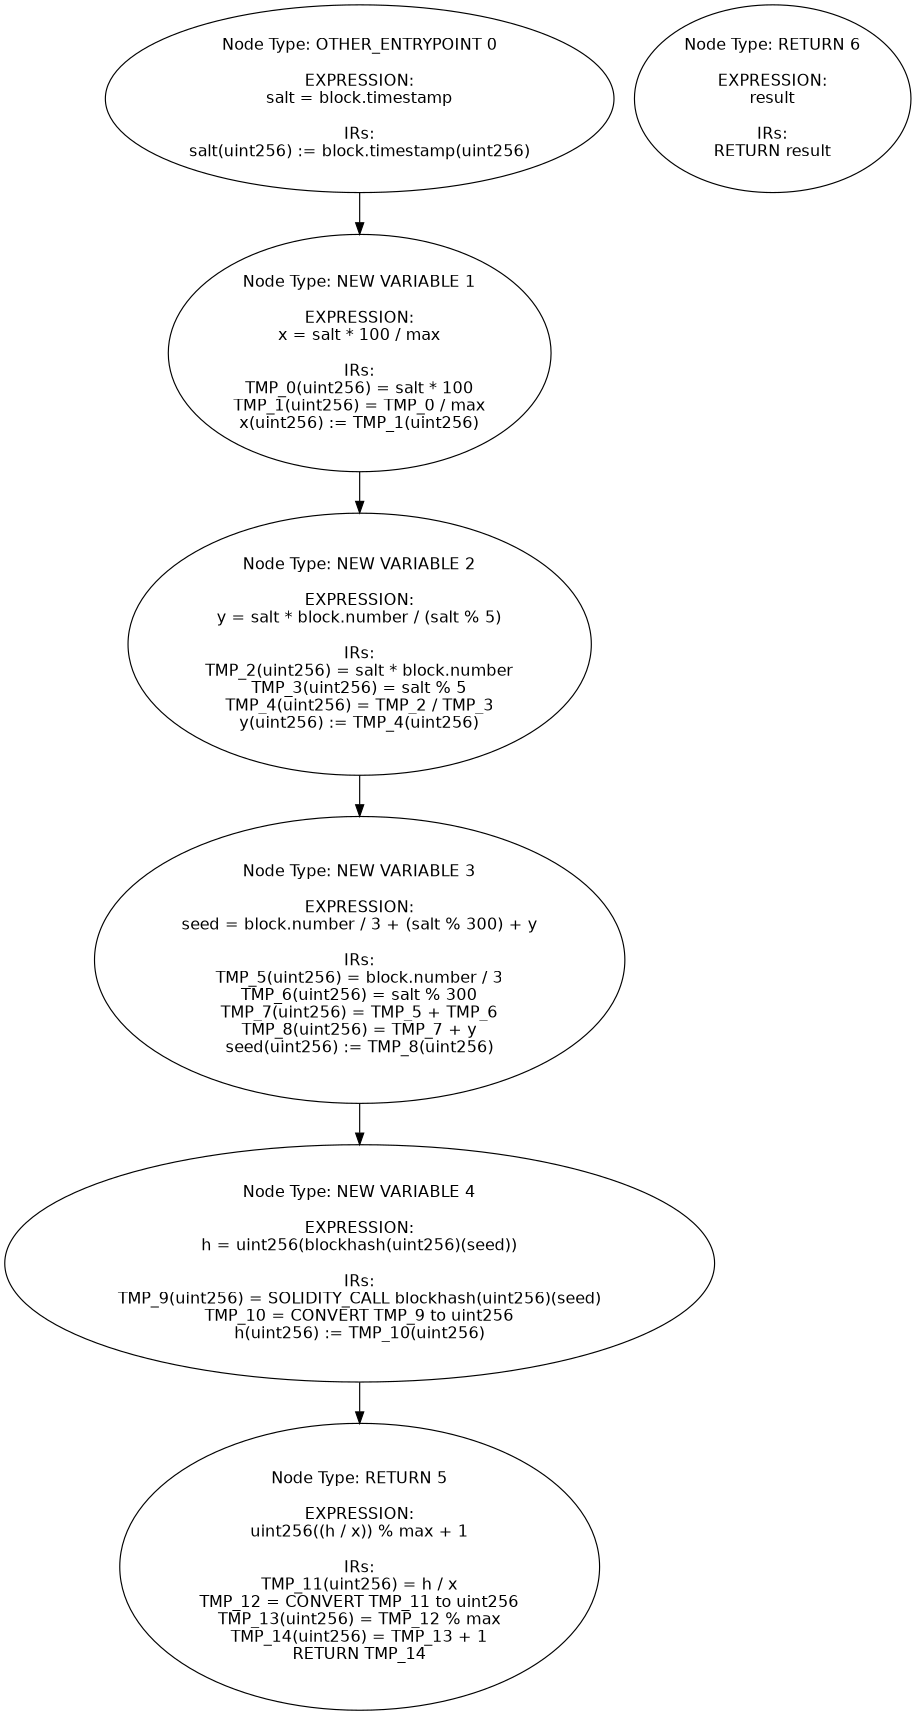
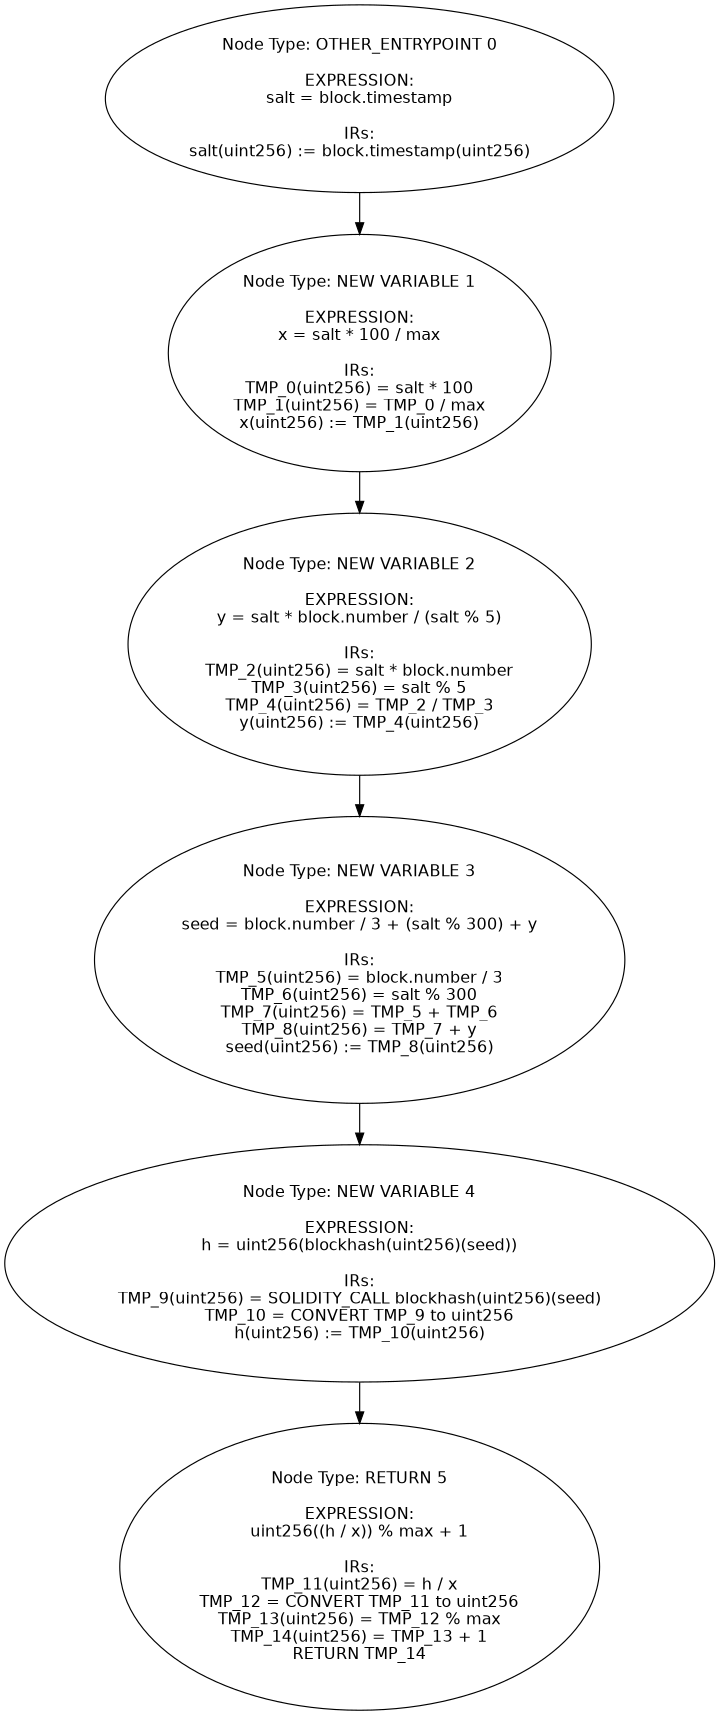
(773, 99) -> none
